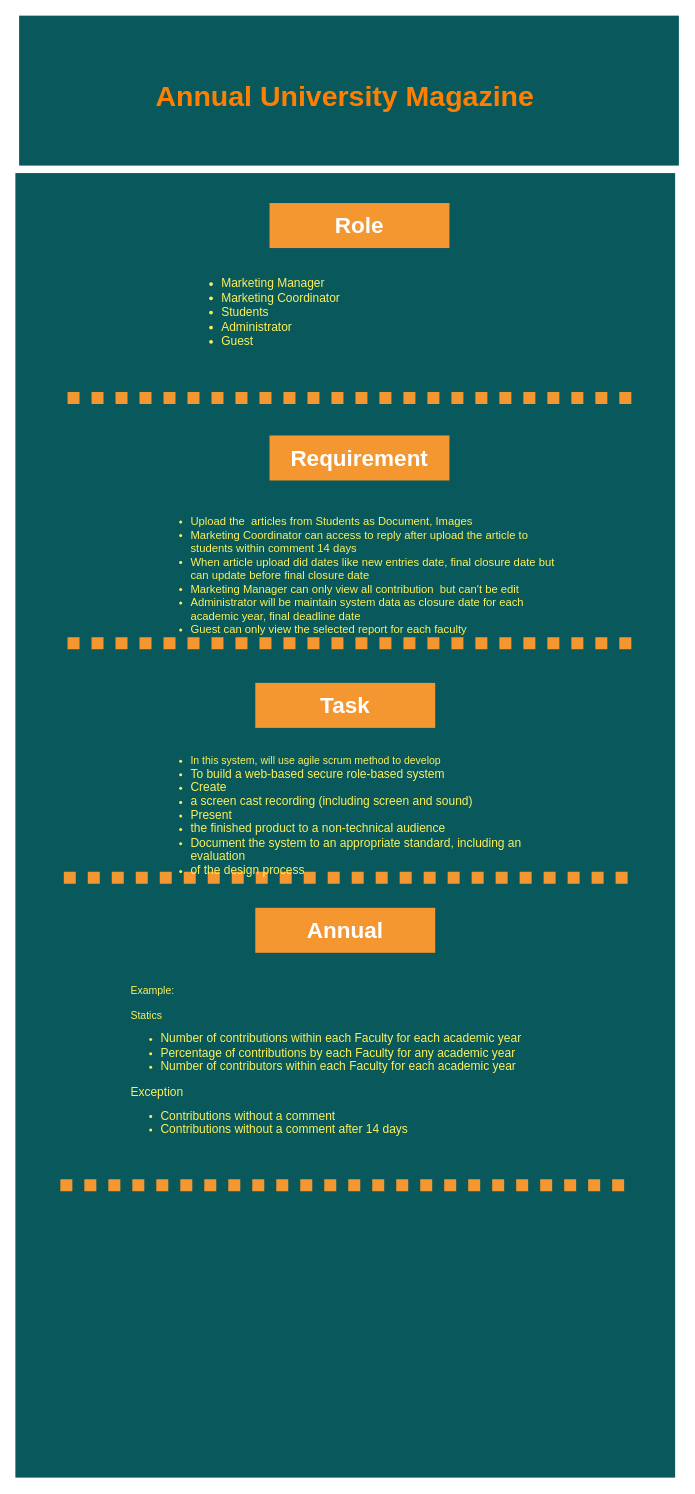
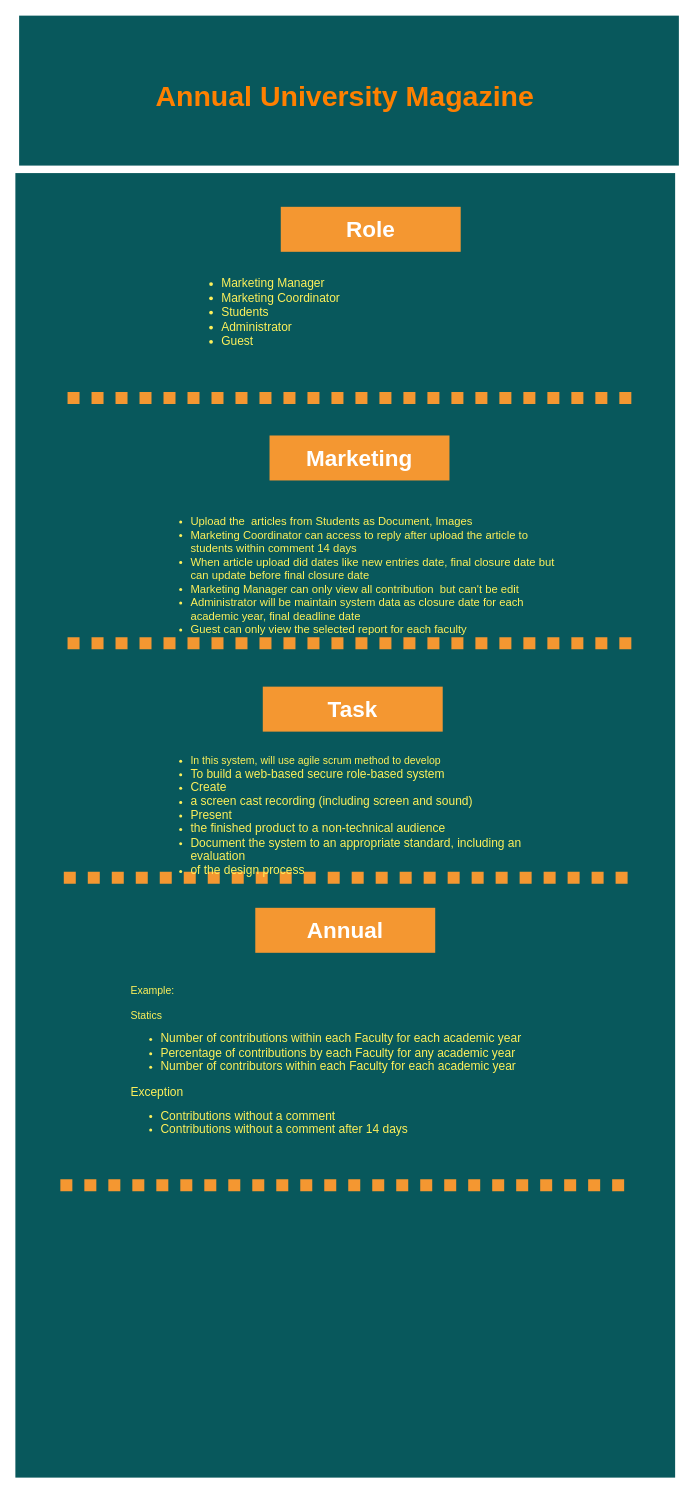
(360, 225) -> (371, 229)
(360, 458) -> (360, 458)
(345, 705) -> (353, 709)
